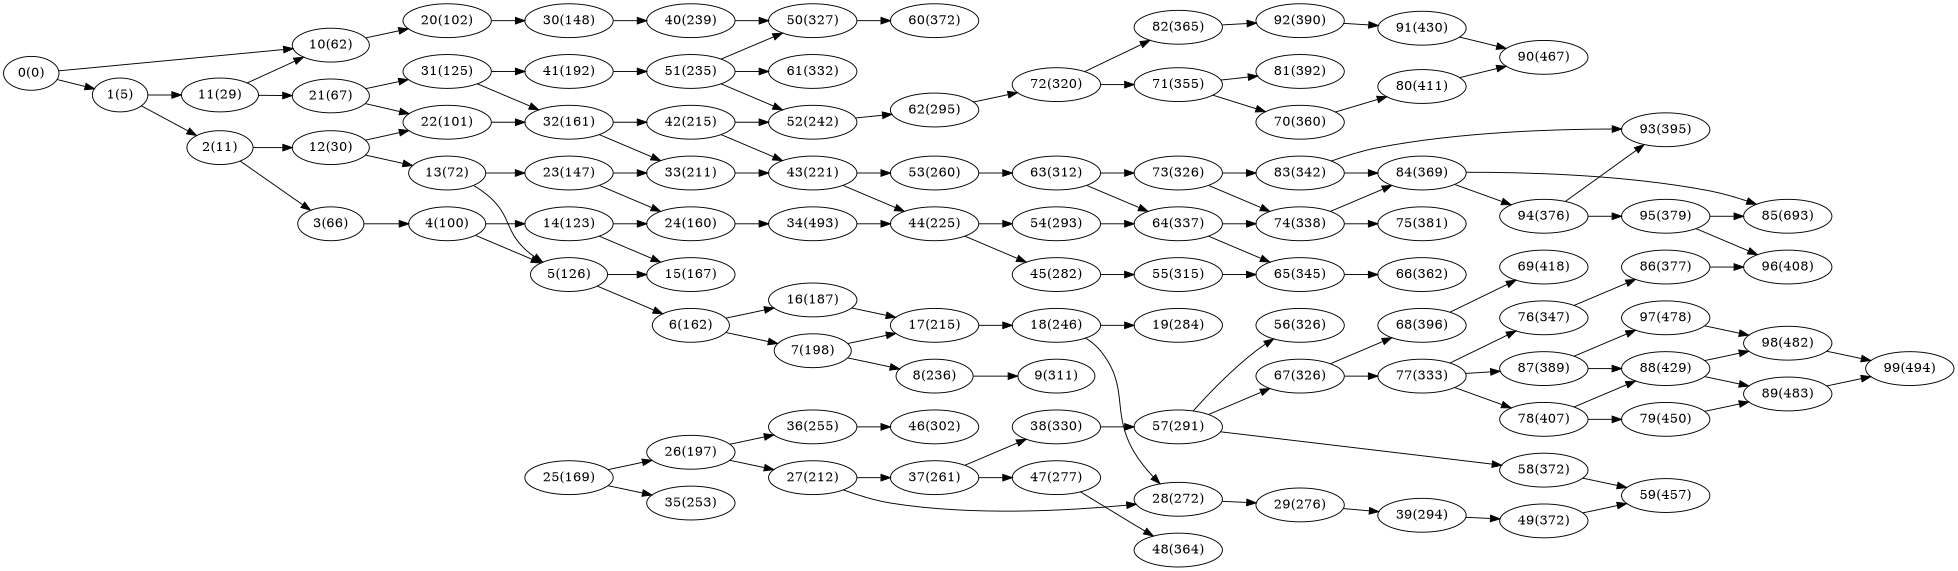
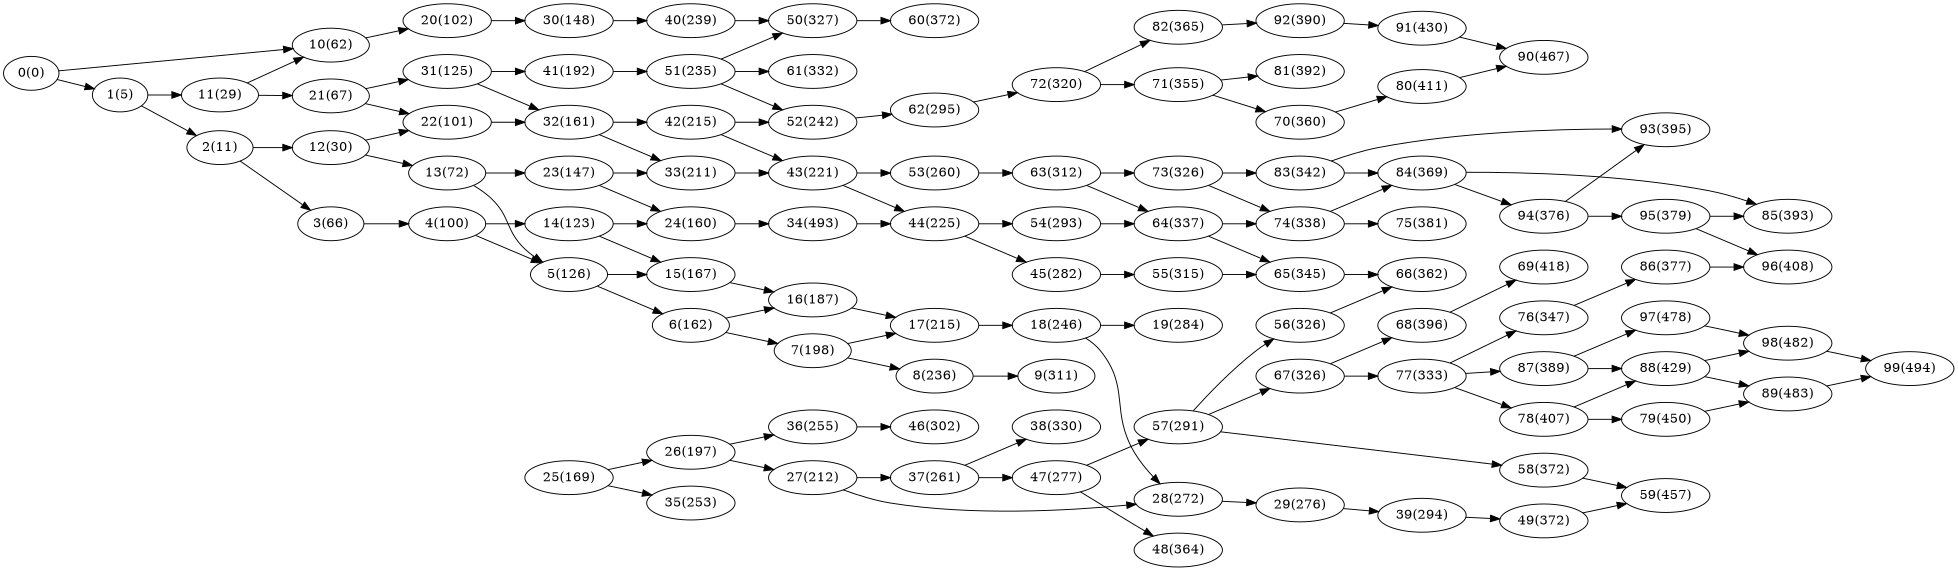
(1788, 216) -> (1788, 216)
none -> (747, 286)
none -> (1356, 302)
(1113, 427) -> (1113, 454)
